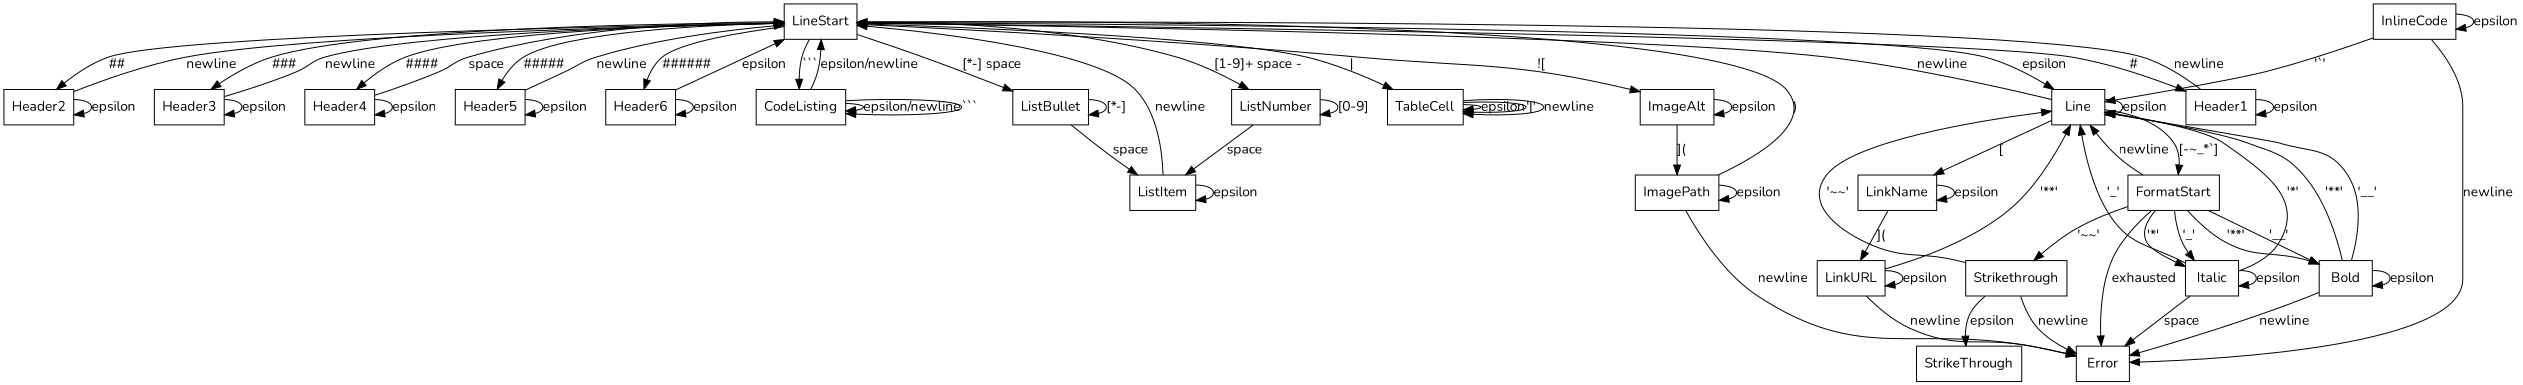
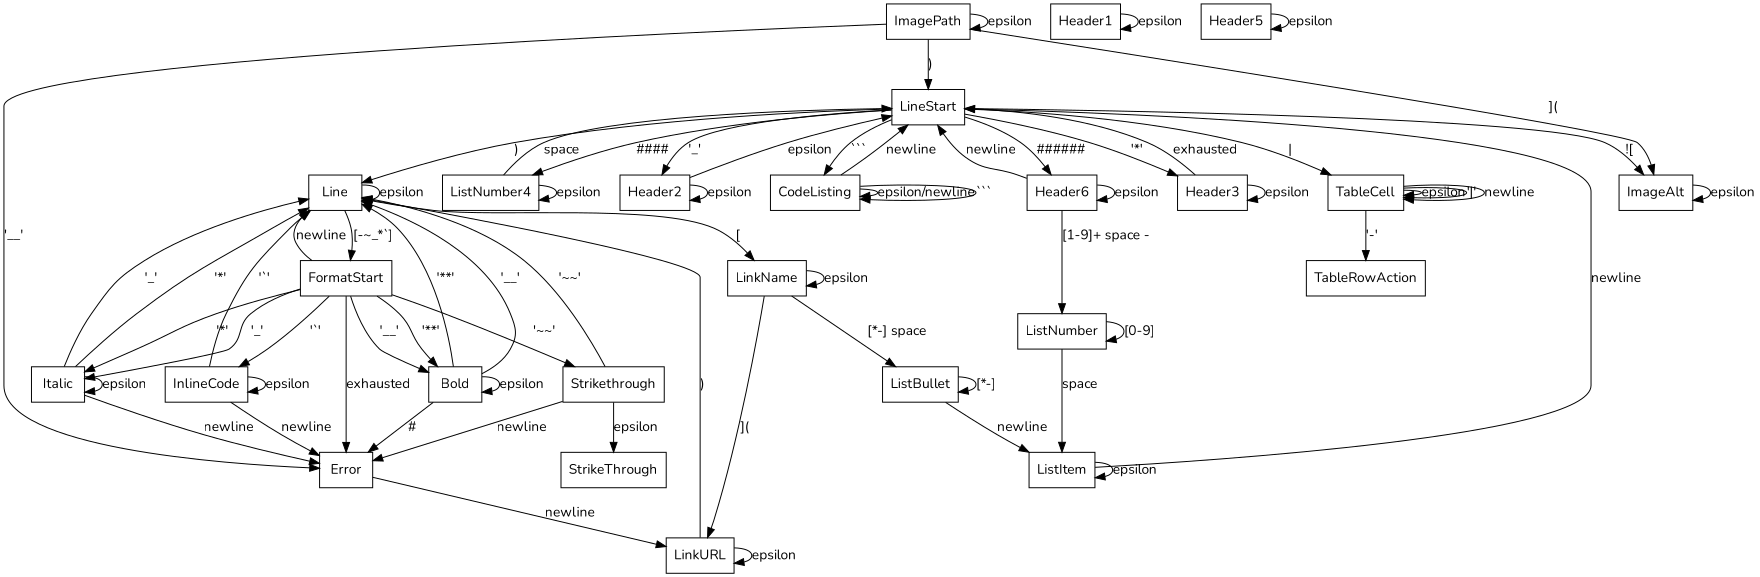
(1539, 25) -> none
(1519, 34) -> none
(563, 43) -> none
(646, 44) -> none
(1130, 46) -> (1062, 257)
(1670, 46) -> none
(931, 60) -> (839, 328)
(117, 64) -> (695, 150)
(212, 64) -> (810, 150)
(284, 64) -> (1137, 150)
(351, 64) -> (1206, 150)
(765, 64) -> (991, 150)
(870, 64) -> (912, 150)
(2045, 64) -> (517, 150)
(340, 107) -> (491, 193)
(1677, 145) -> (1318, 84)
(1131, 150) -> (1023, 427)
(2049, 193) -> (703, 384)
none -> (1366, 278)
(1783, 278) -> (14, 236)
(2182, 321) -> (229, 427)
(2285, 321) -> (413, 427)
none -> (291, 331)
(1919, 332) -> (514, 511)
